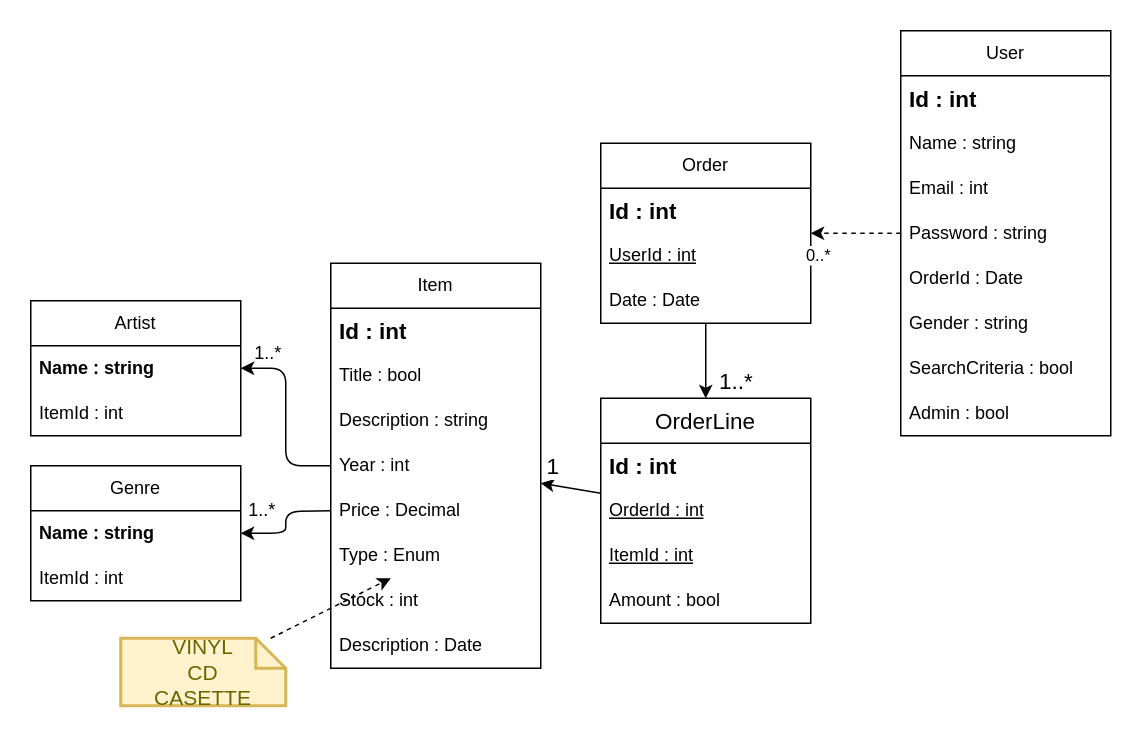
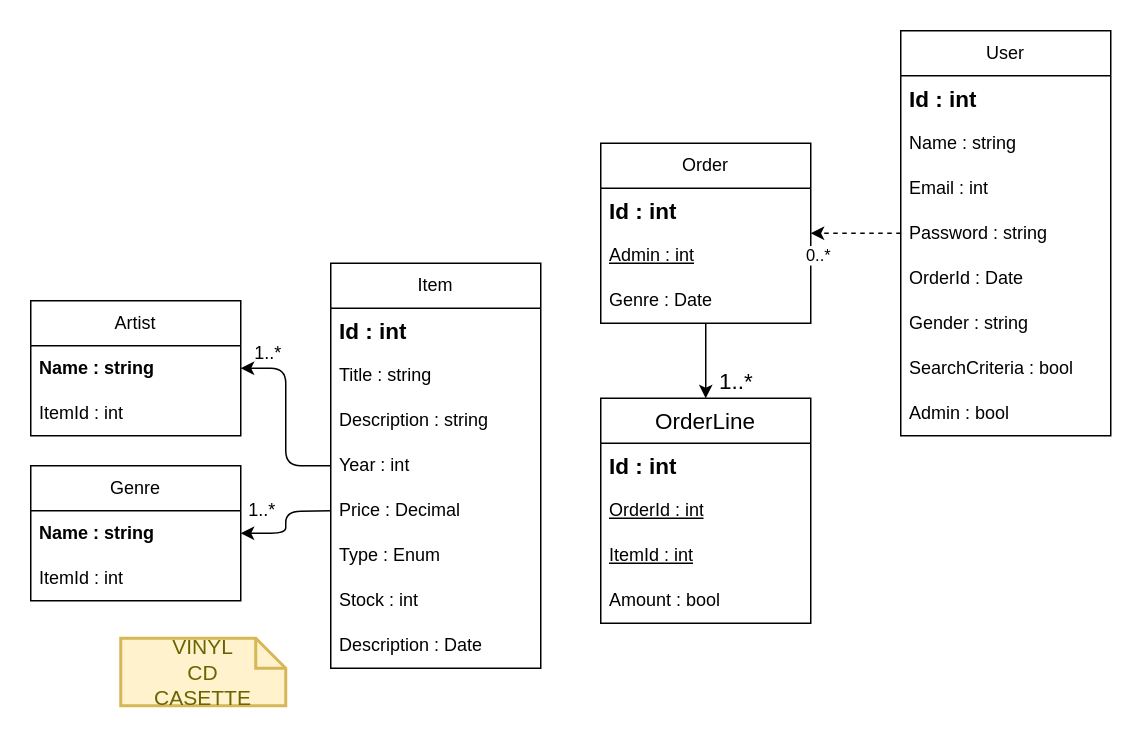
(661, 256) -> (653, 256)
(658, 301) -> (663, 301)
(386, 376) -> (396, 376)
(574, 489) -> none
(326, 610) -> none
